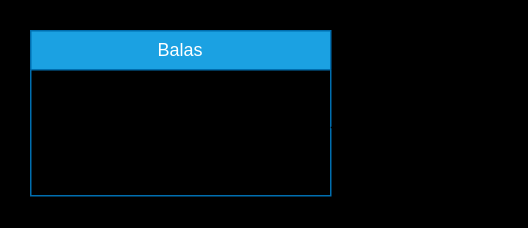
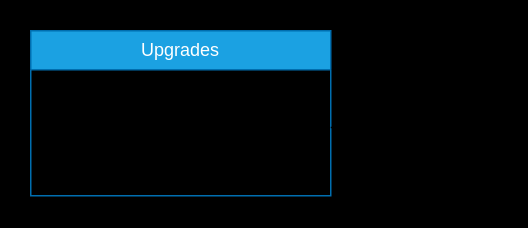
(181, 50) -> (181, 50)
(113, 91) -> (131, 91)
